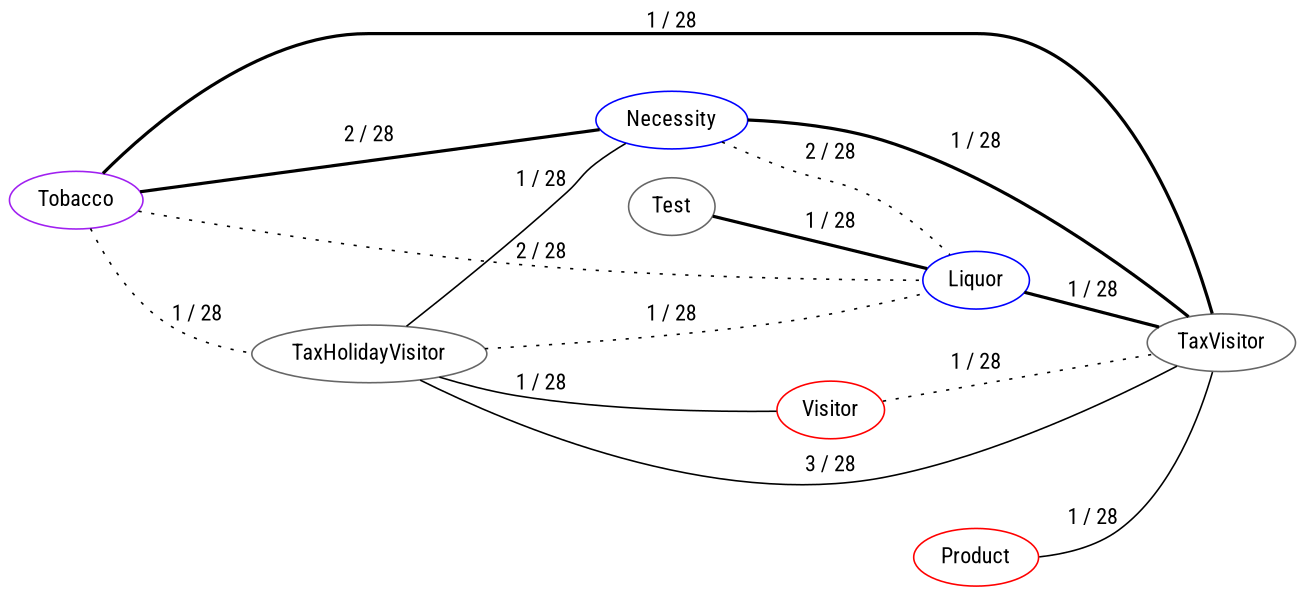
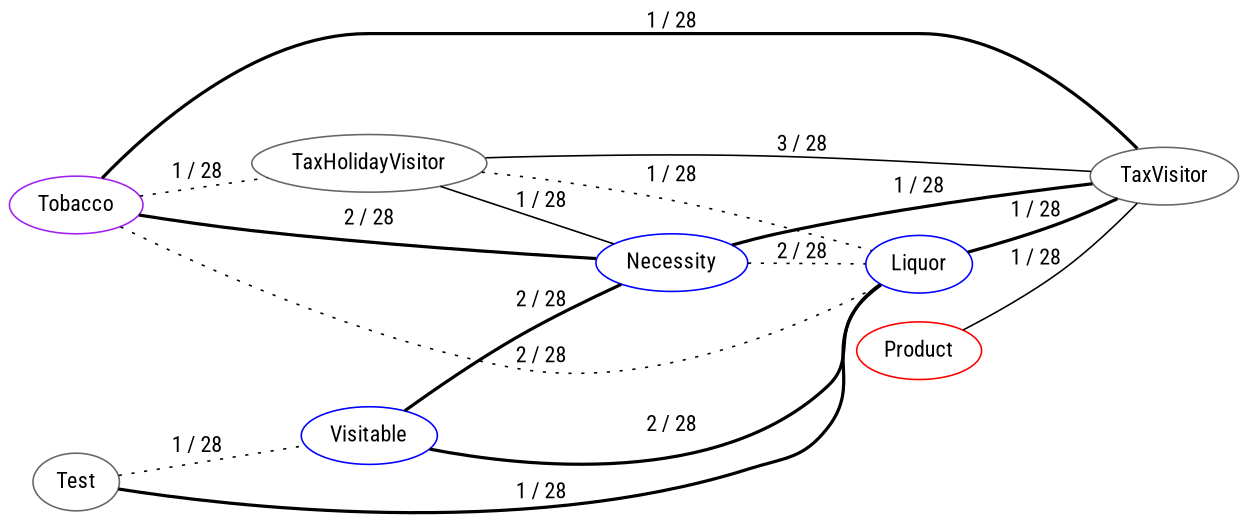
(831, 410) -> none
none -> (369, 436)
